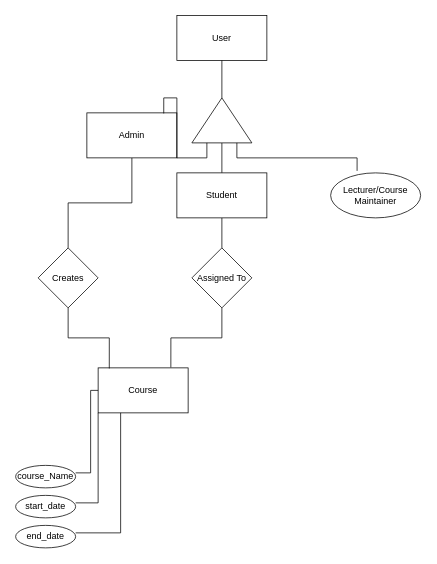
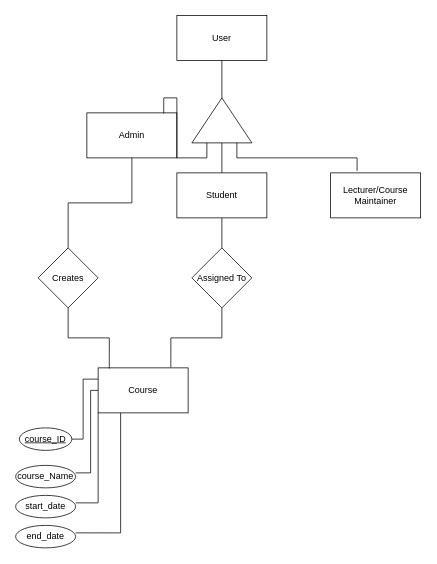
(375, 195) -> (375, 195)
none -> (83, 407)
none -> (45, 439)
